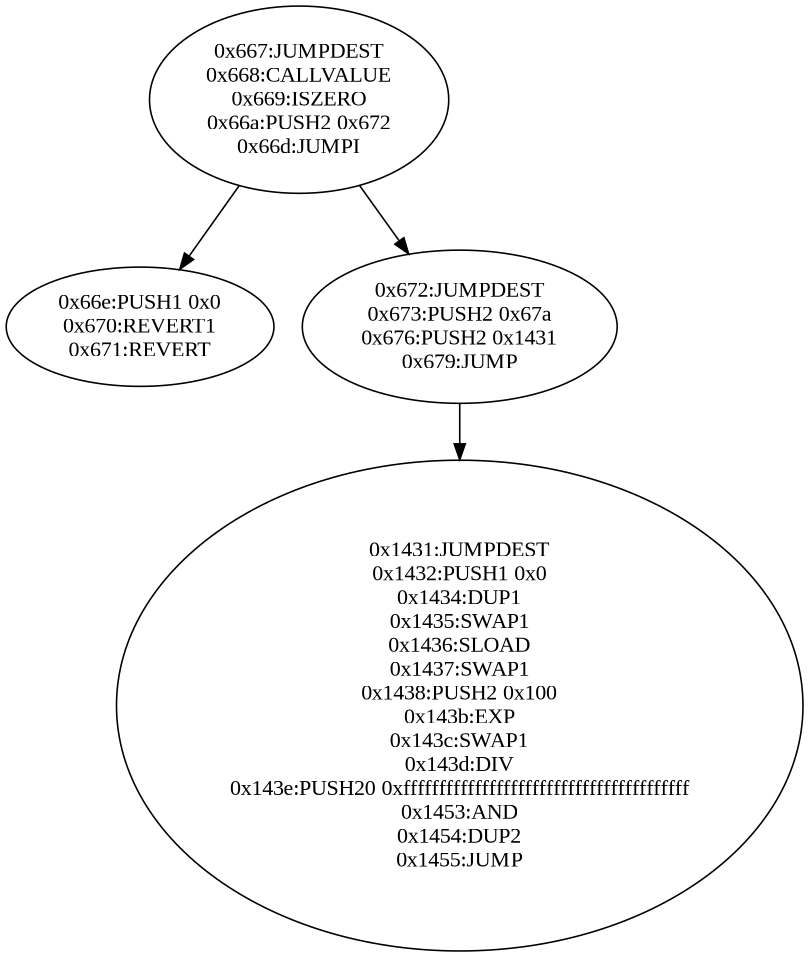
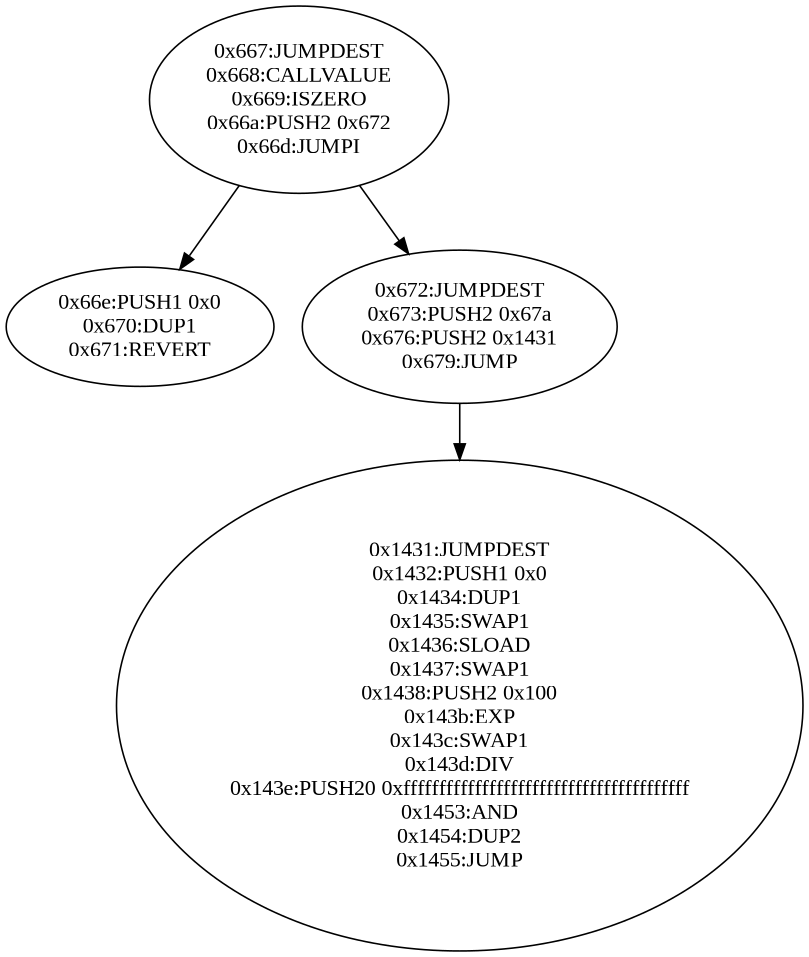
(140, 327) -> (140, 327)
